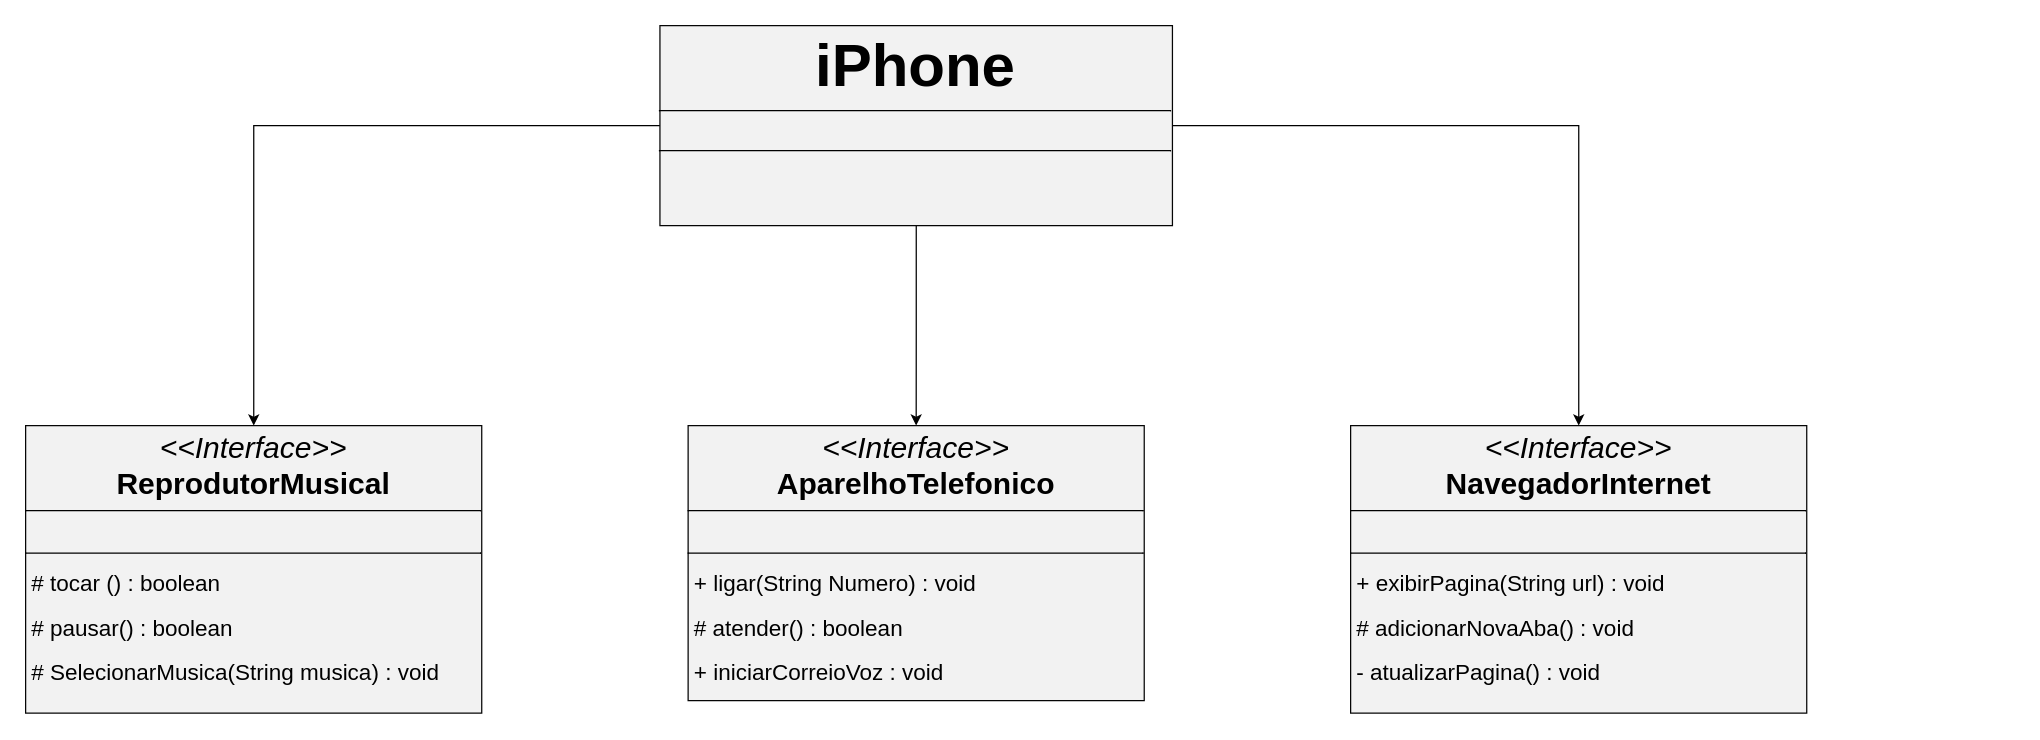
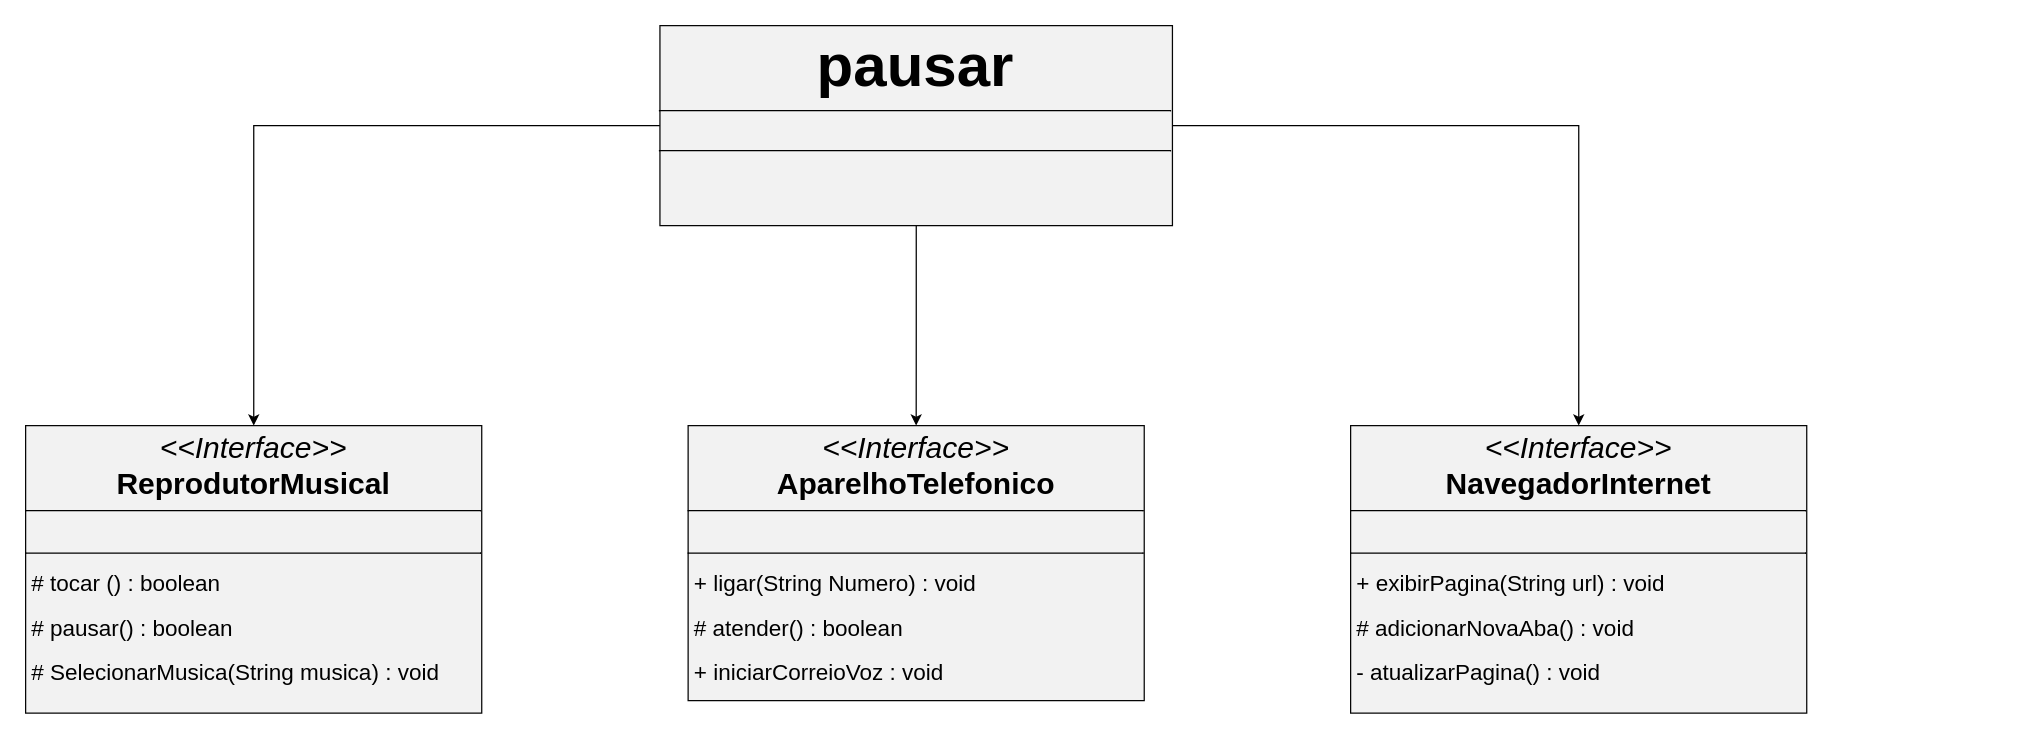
(683, 35) -> (685, 35)
